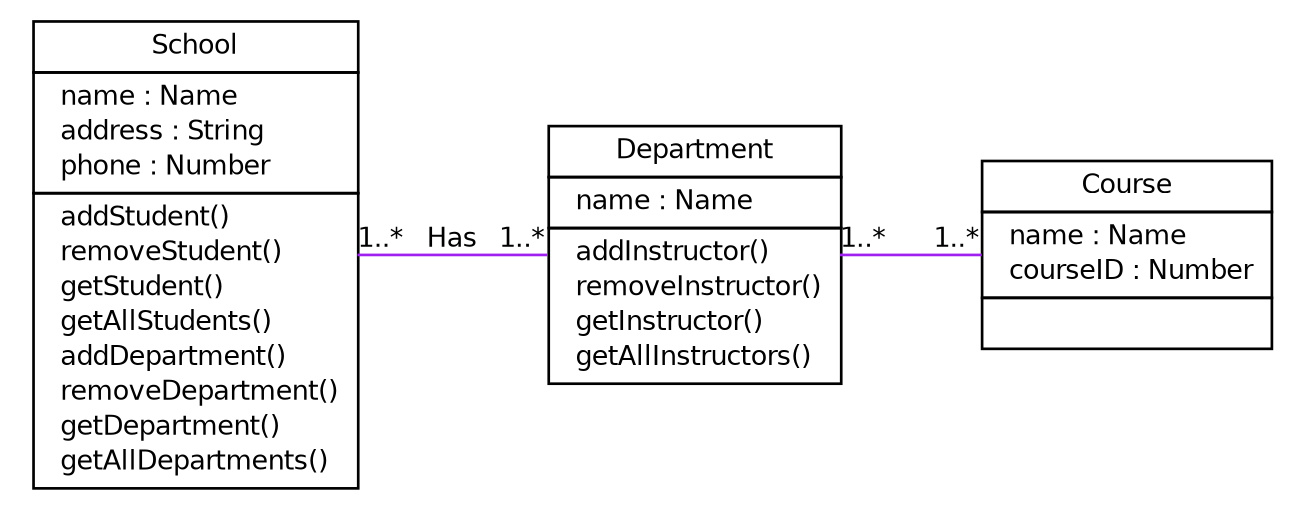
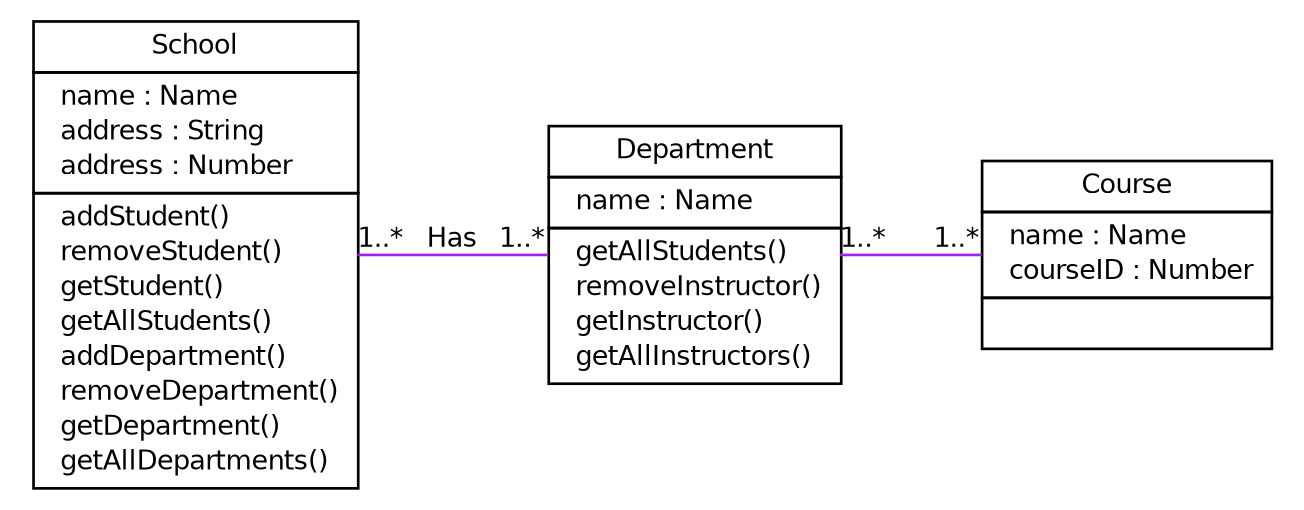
(162, 166) -> (173, 166)
(669, 252) -> (678, 252)
